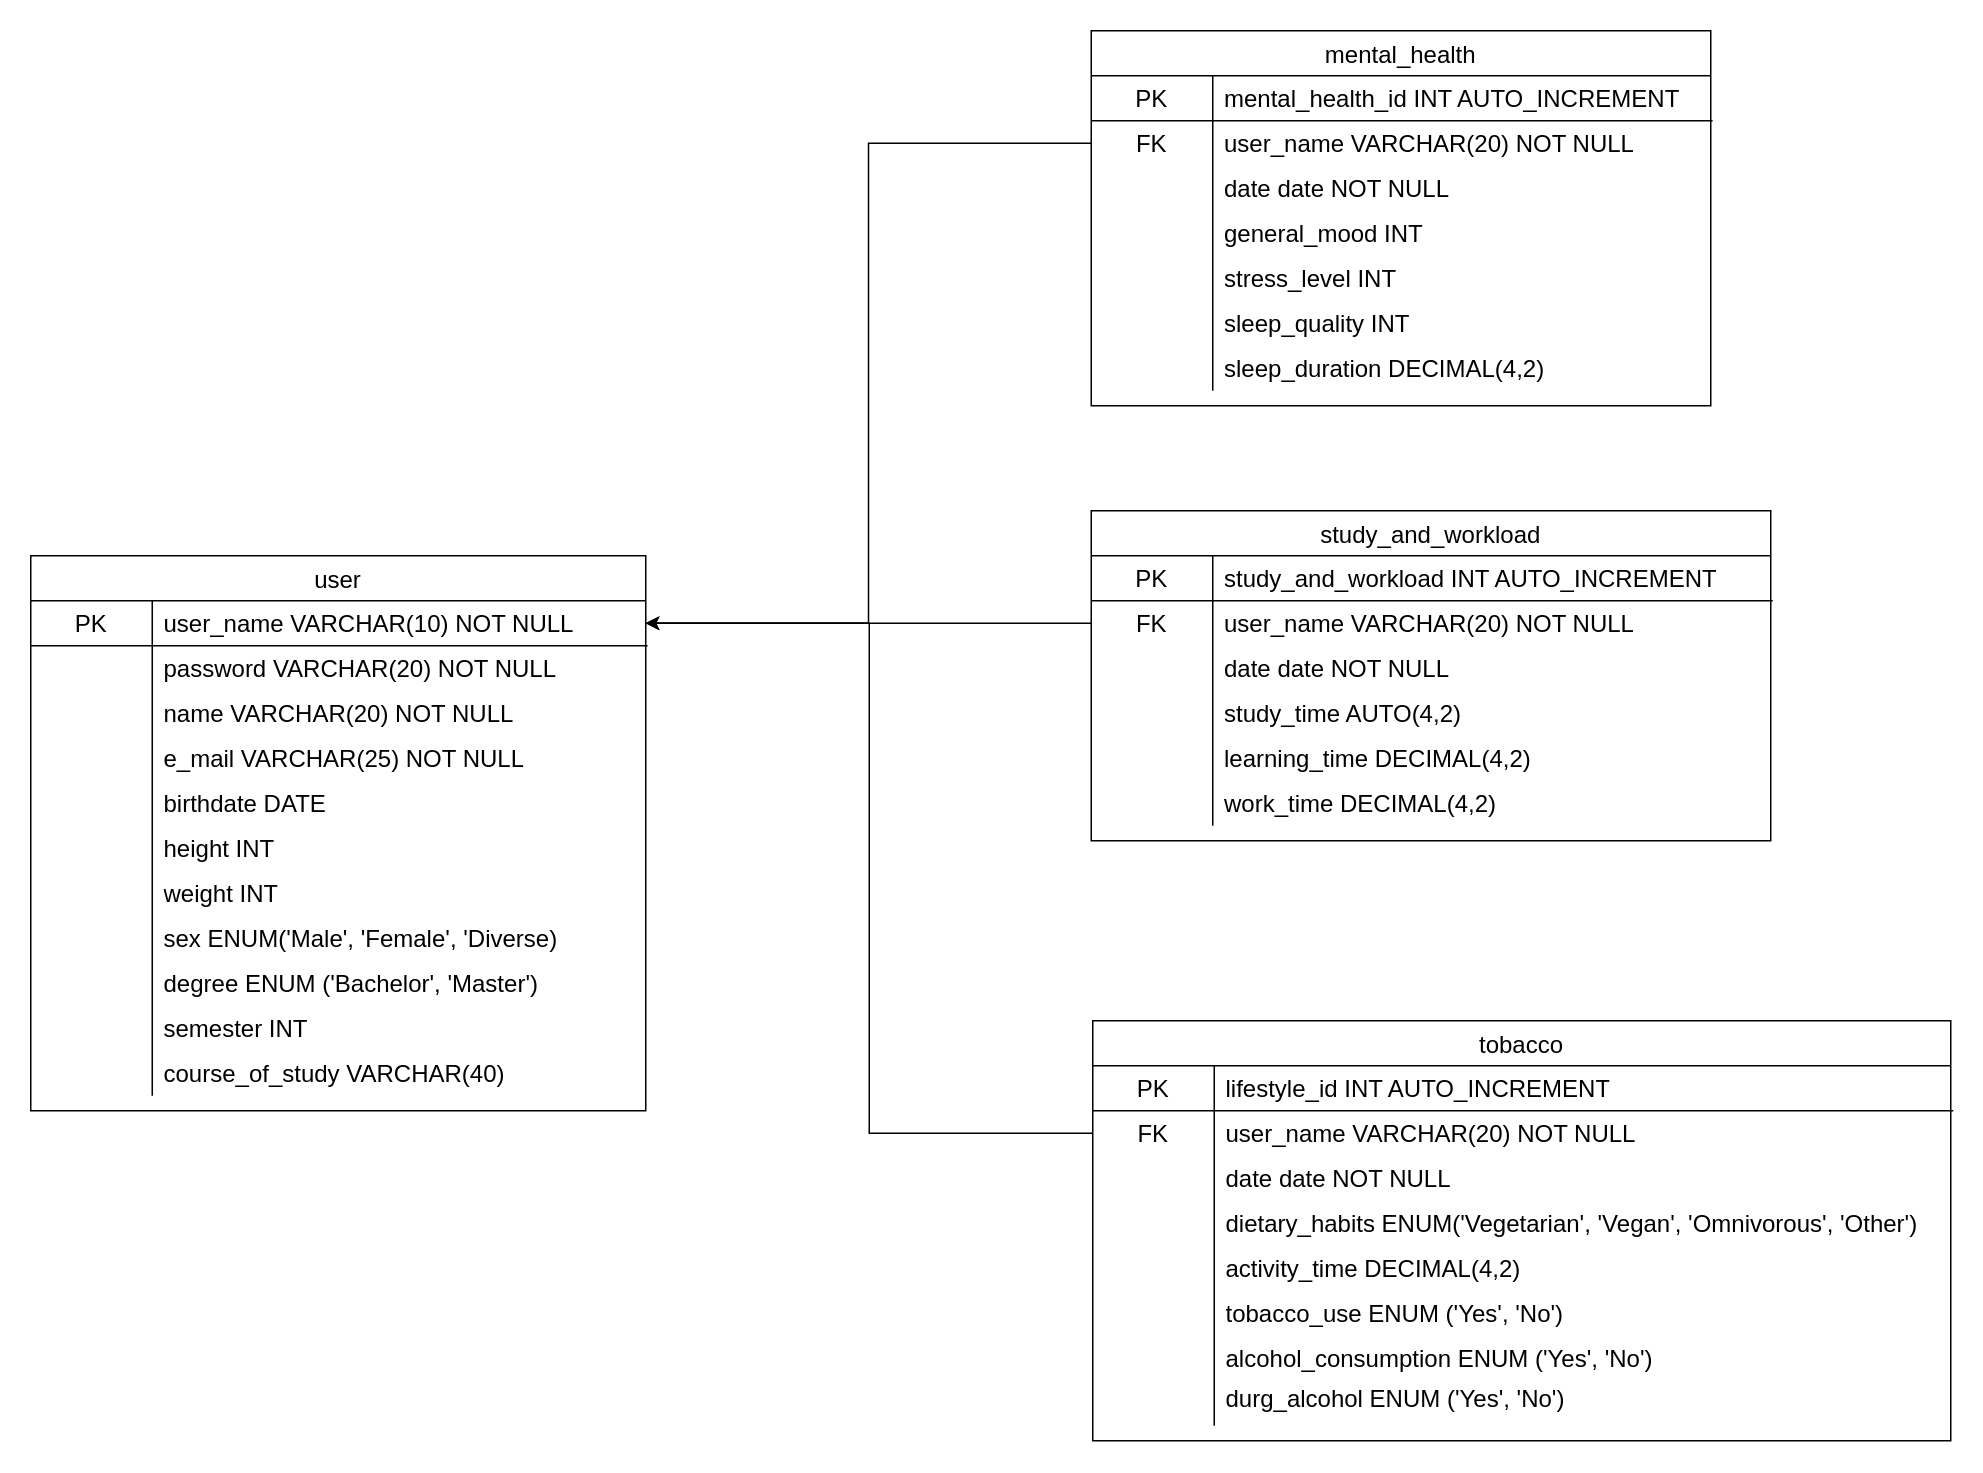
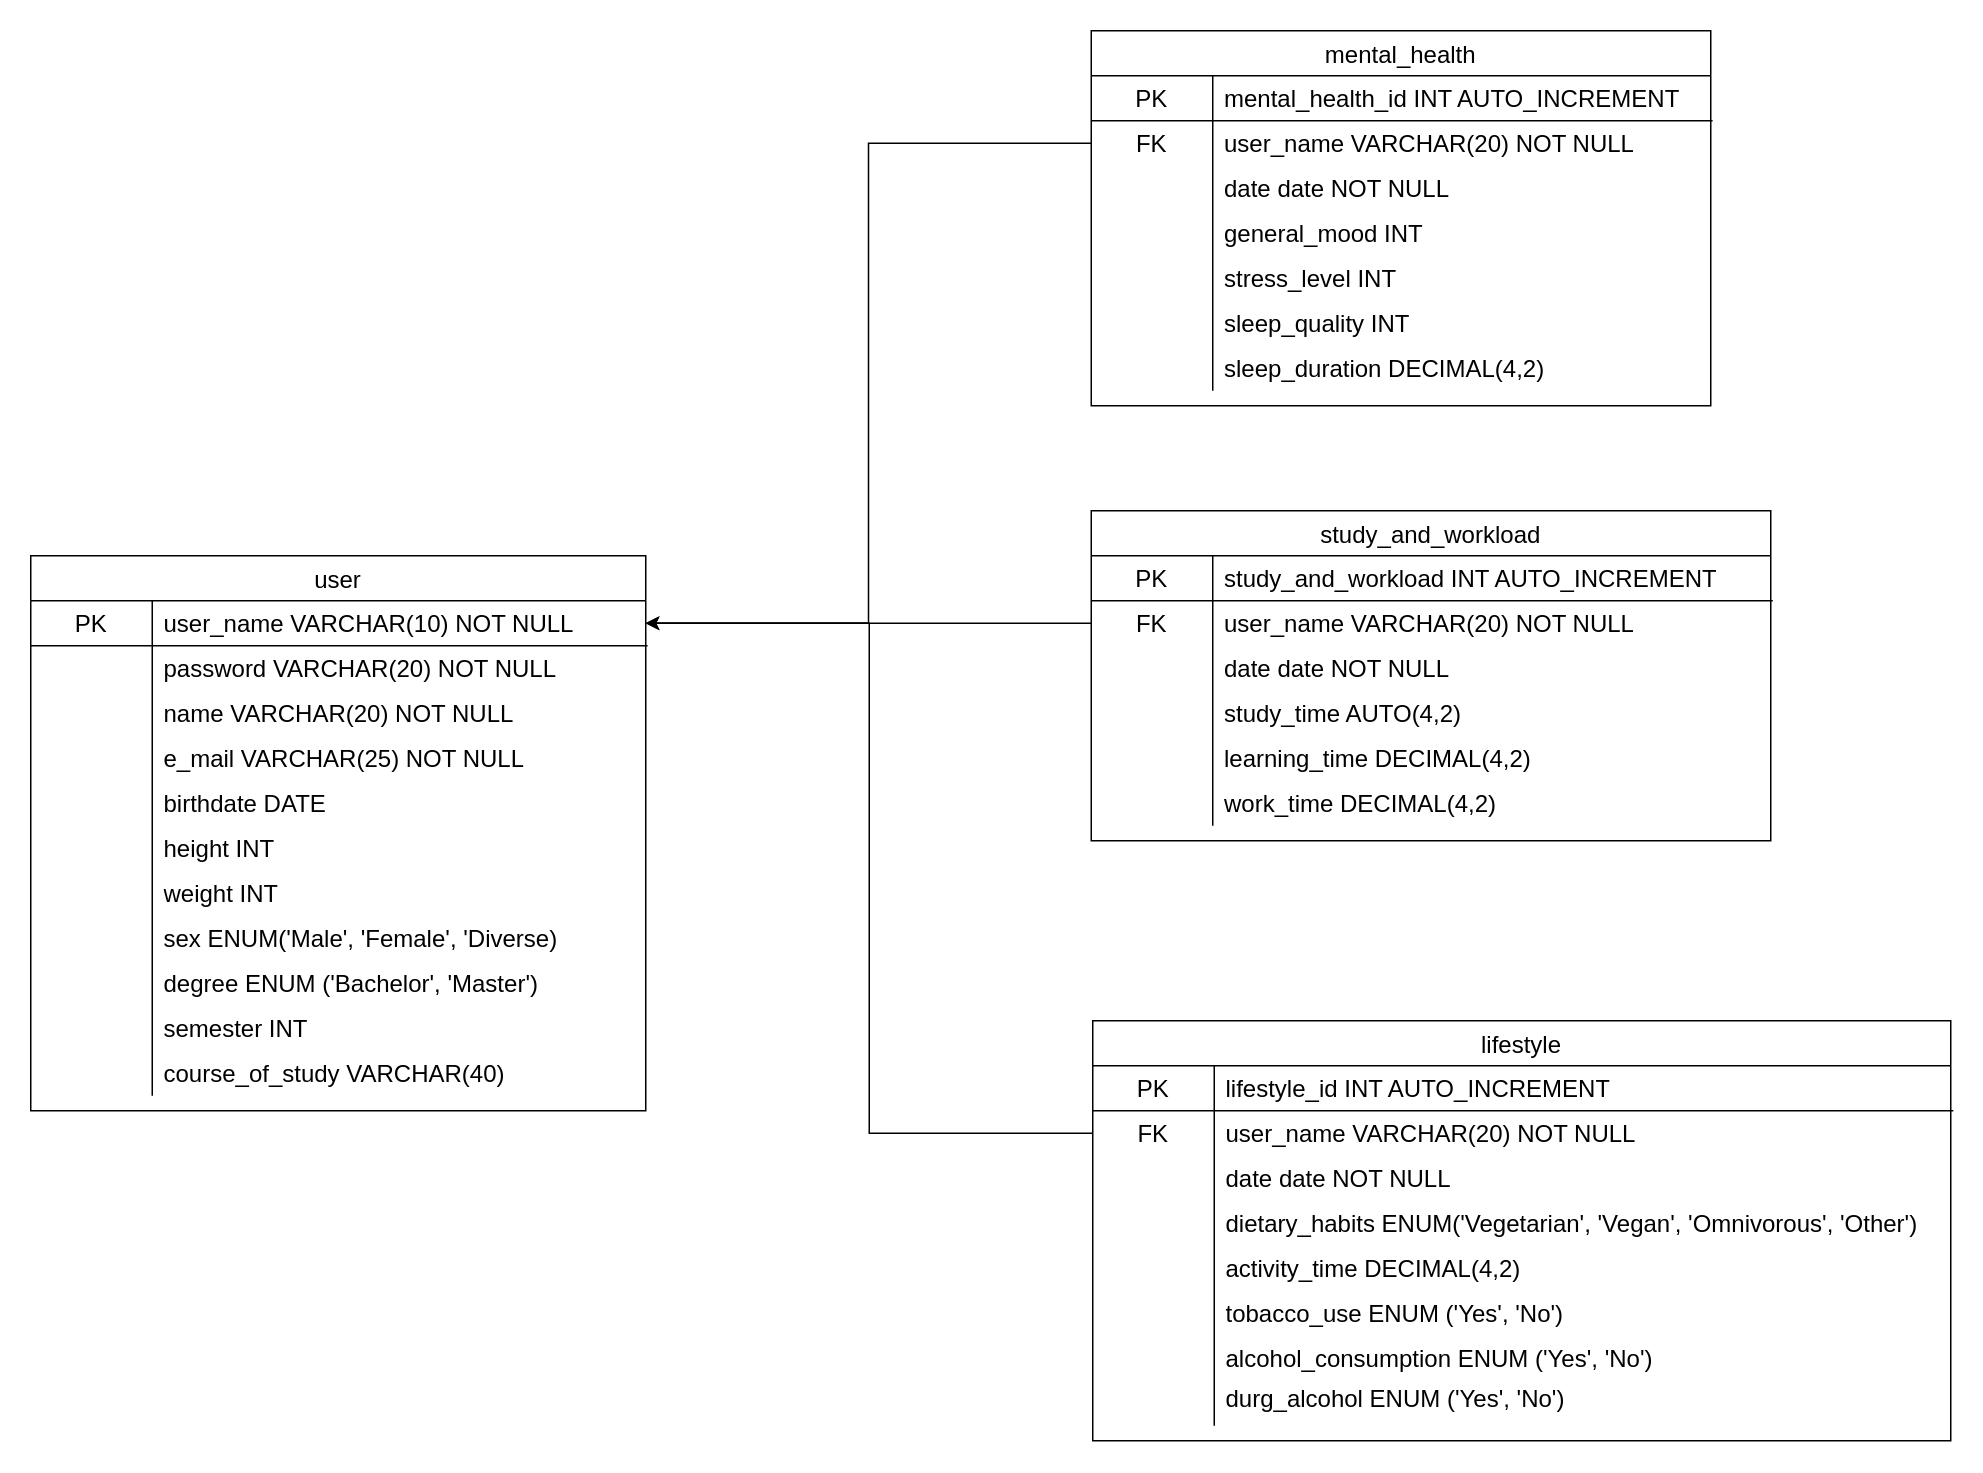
(1521, 1045) -> (1521, 1045)
